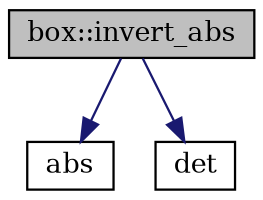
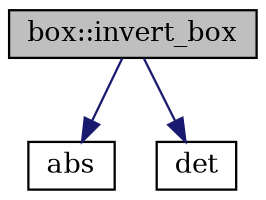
(132, 34) -> (133, 34)
